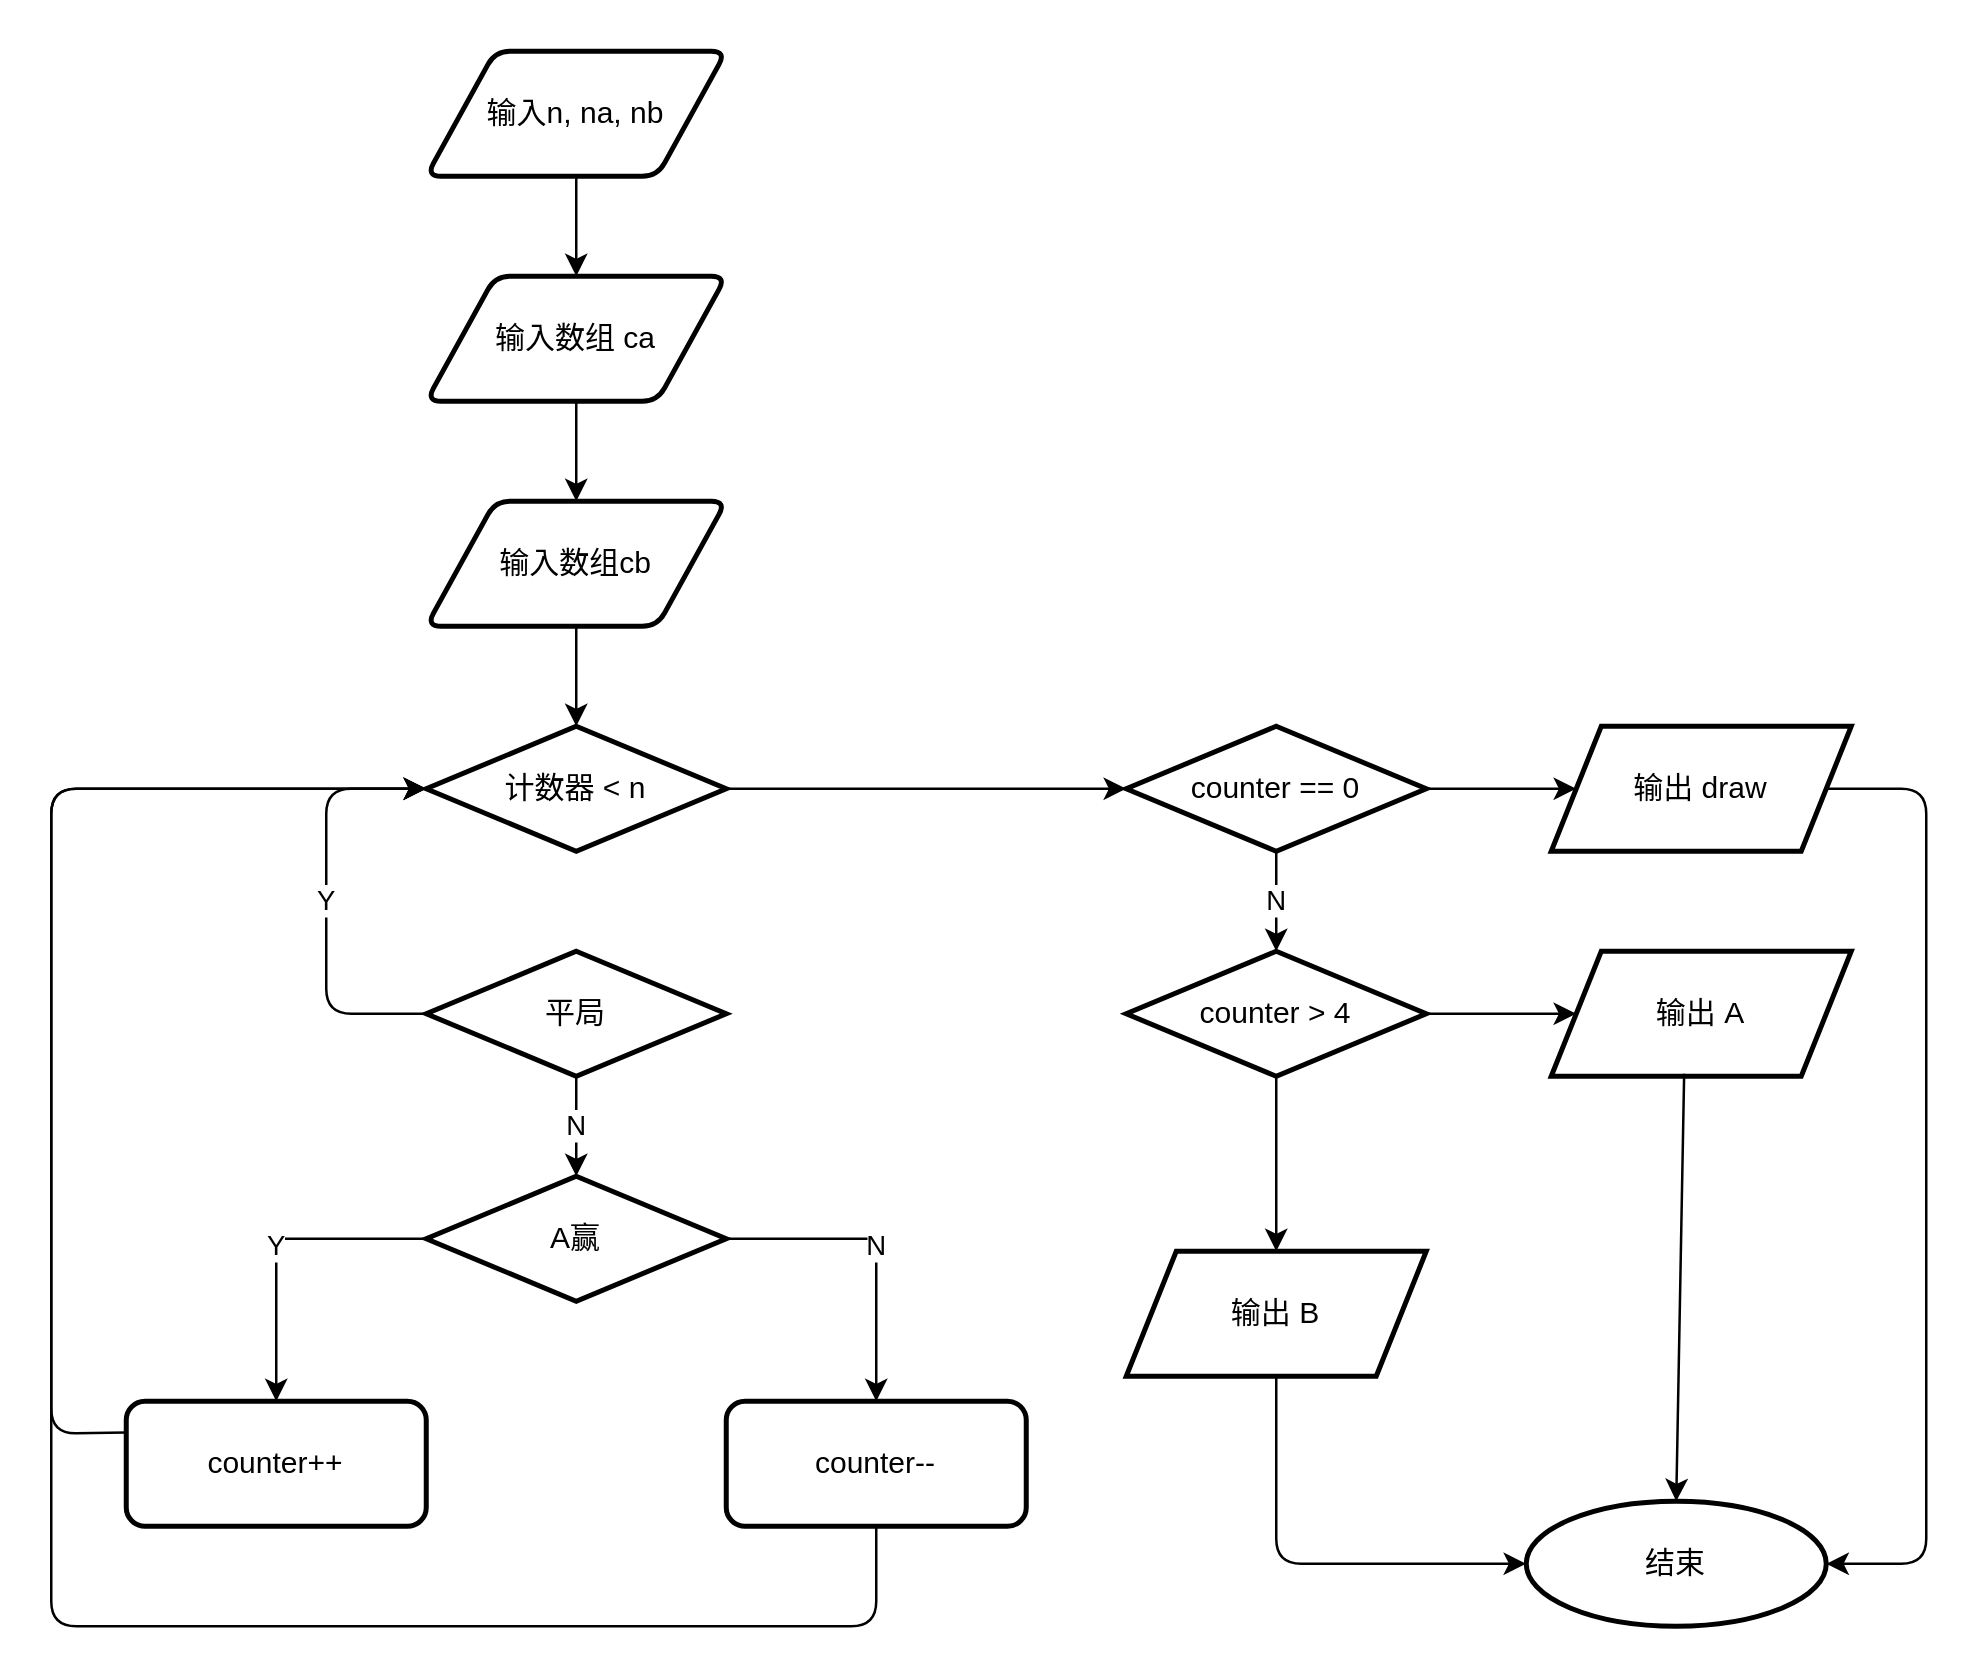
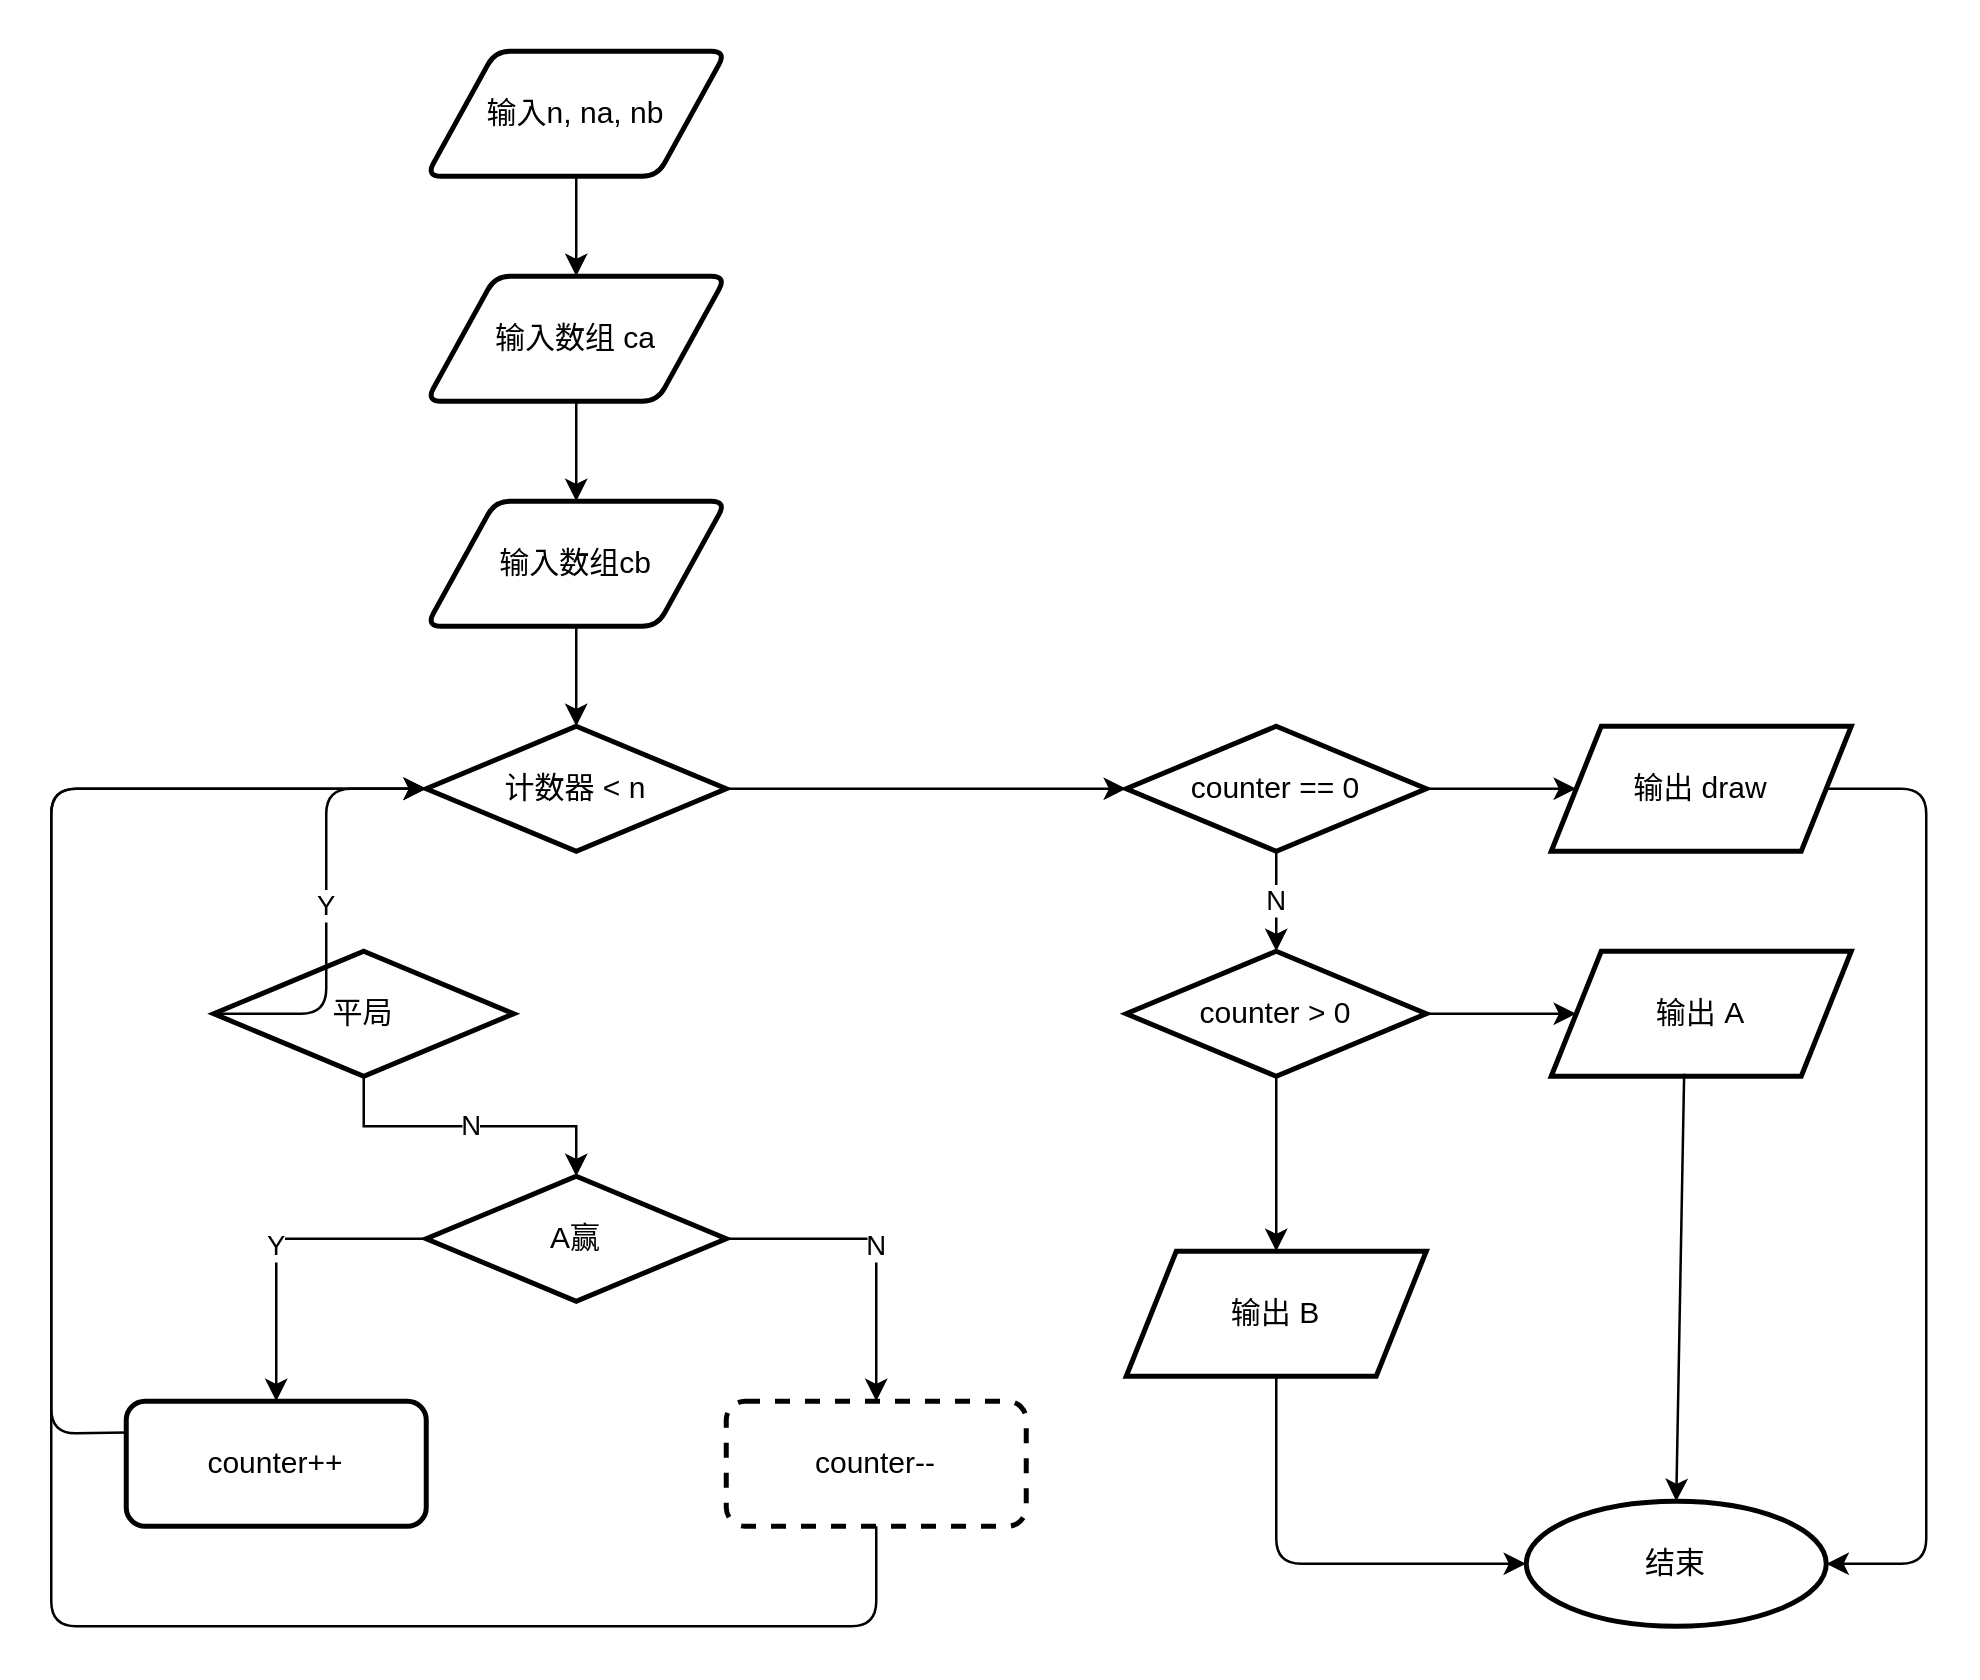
(576, 1014) -> (364, 1014)
(1276, 1014) -> (1276, 1014)
(876, 1464) -> (876, 1464)
